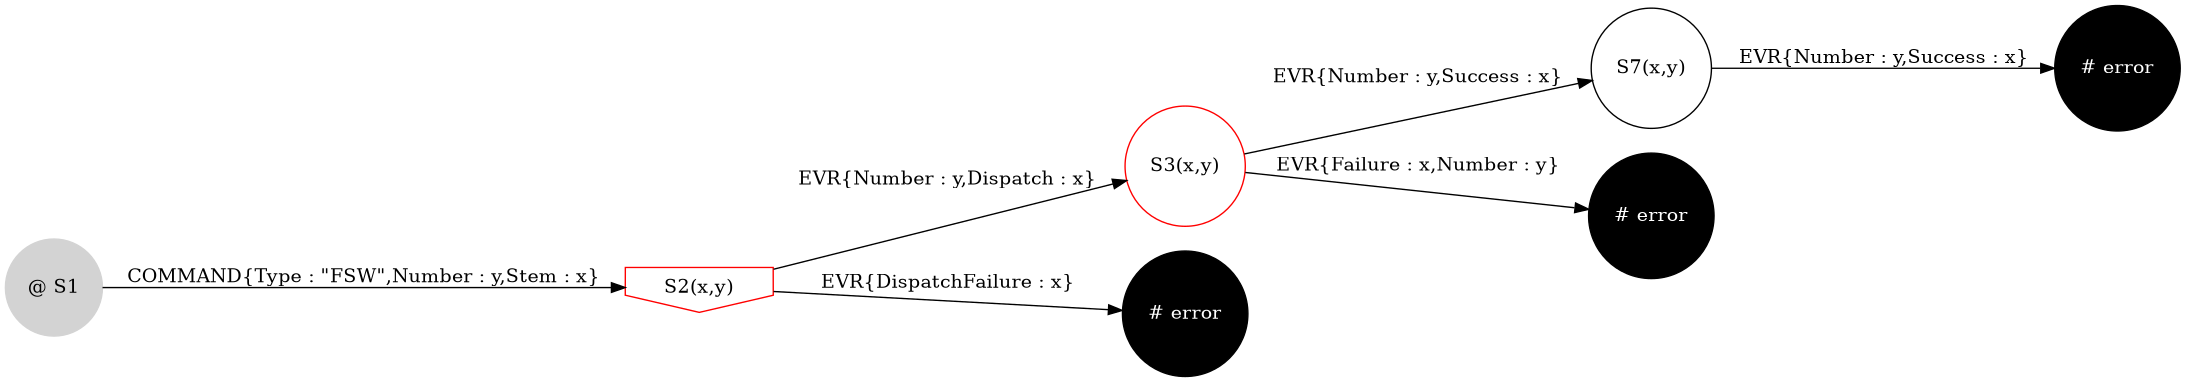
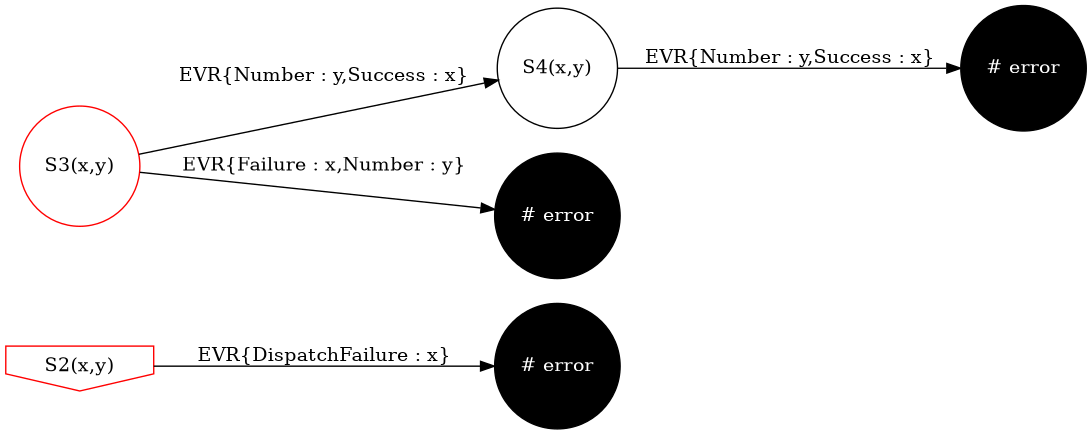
(1651, 68) -> (557, 68)
(943, 227) -> none
(54, 288) -> none
